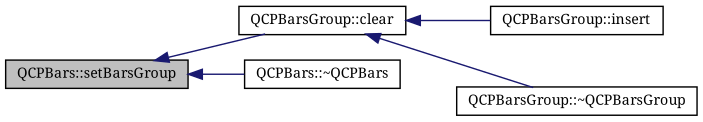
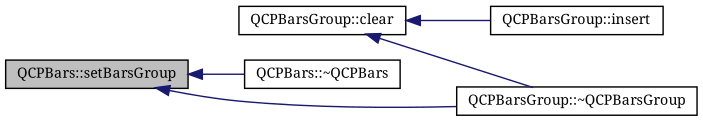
(217, 46) -> (313, 106)
